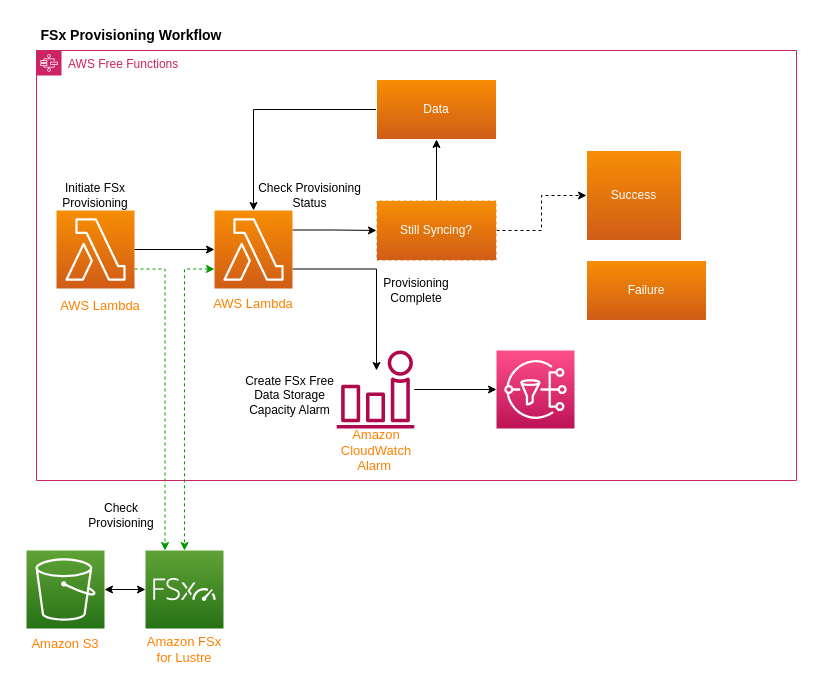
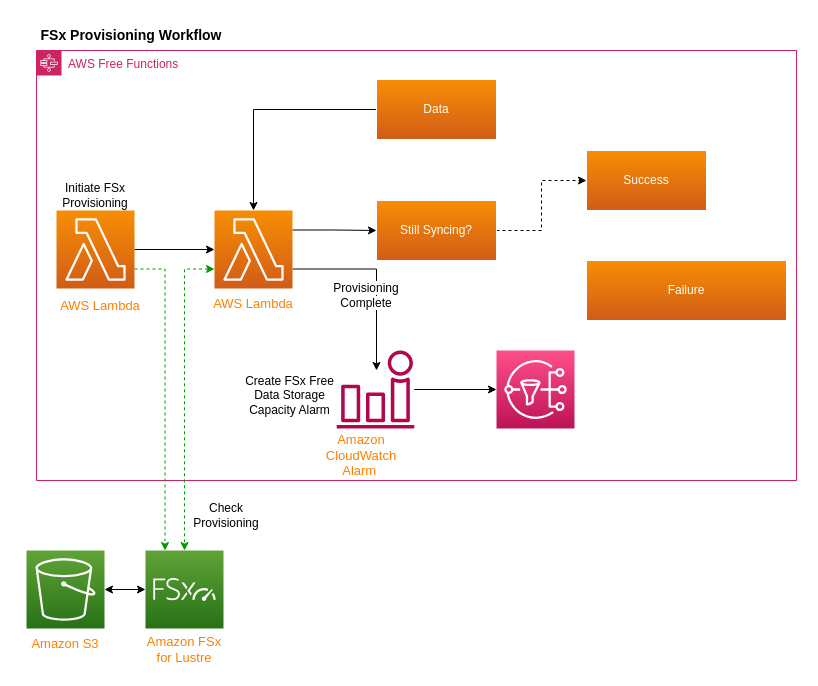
(437, 173) -> none
(310, 196) -> none
(634, 196) -> (647, 181)
(437, 231) -> (437, 231)
(417, 291) -> (367, 296)
(647, 291) -> (687, 291)
(377, 451) -> (362, 456)
(122, 516) -> (227, 516)
